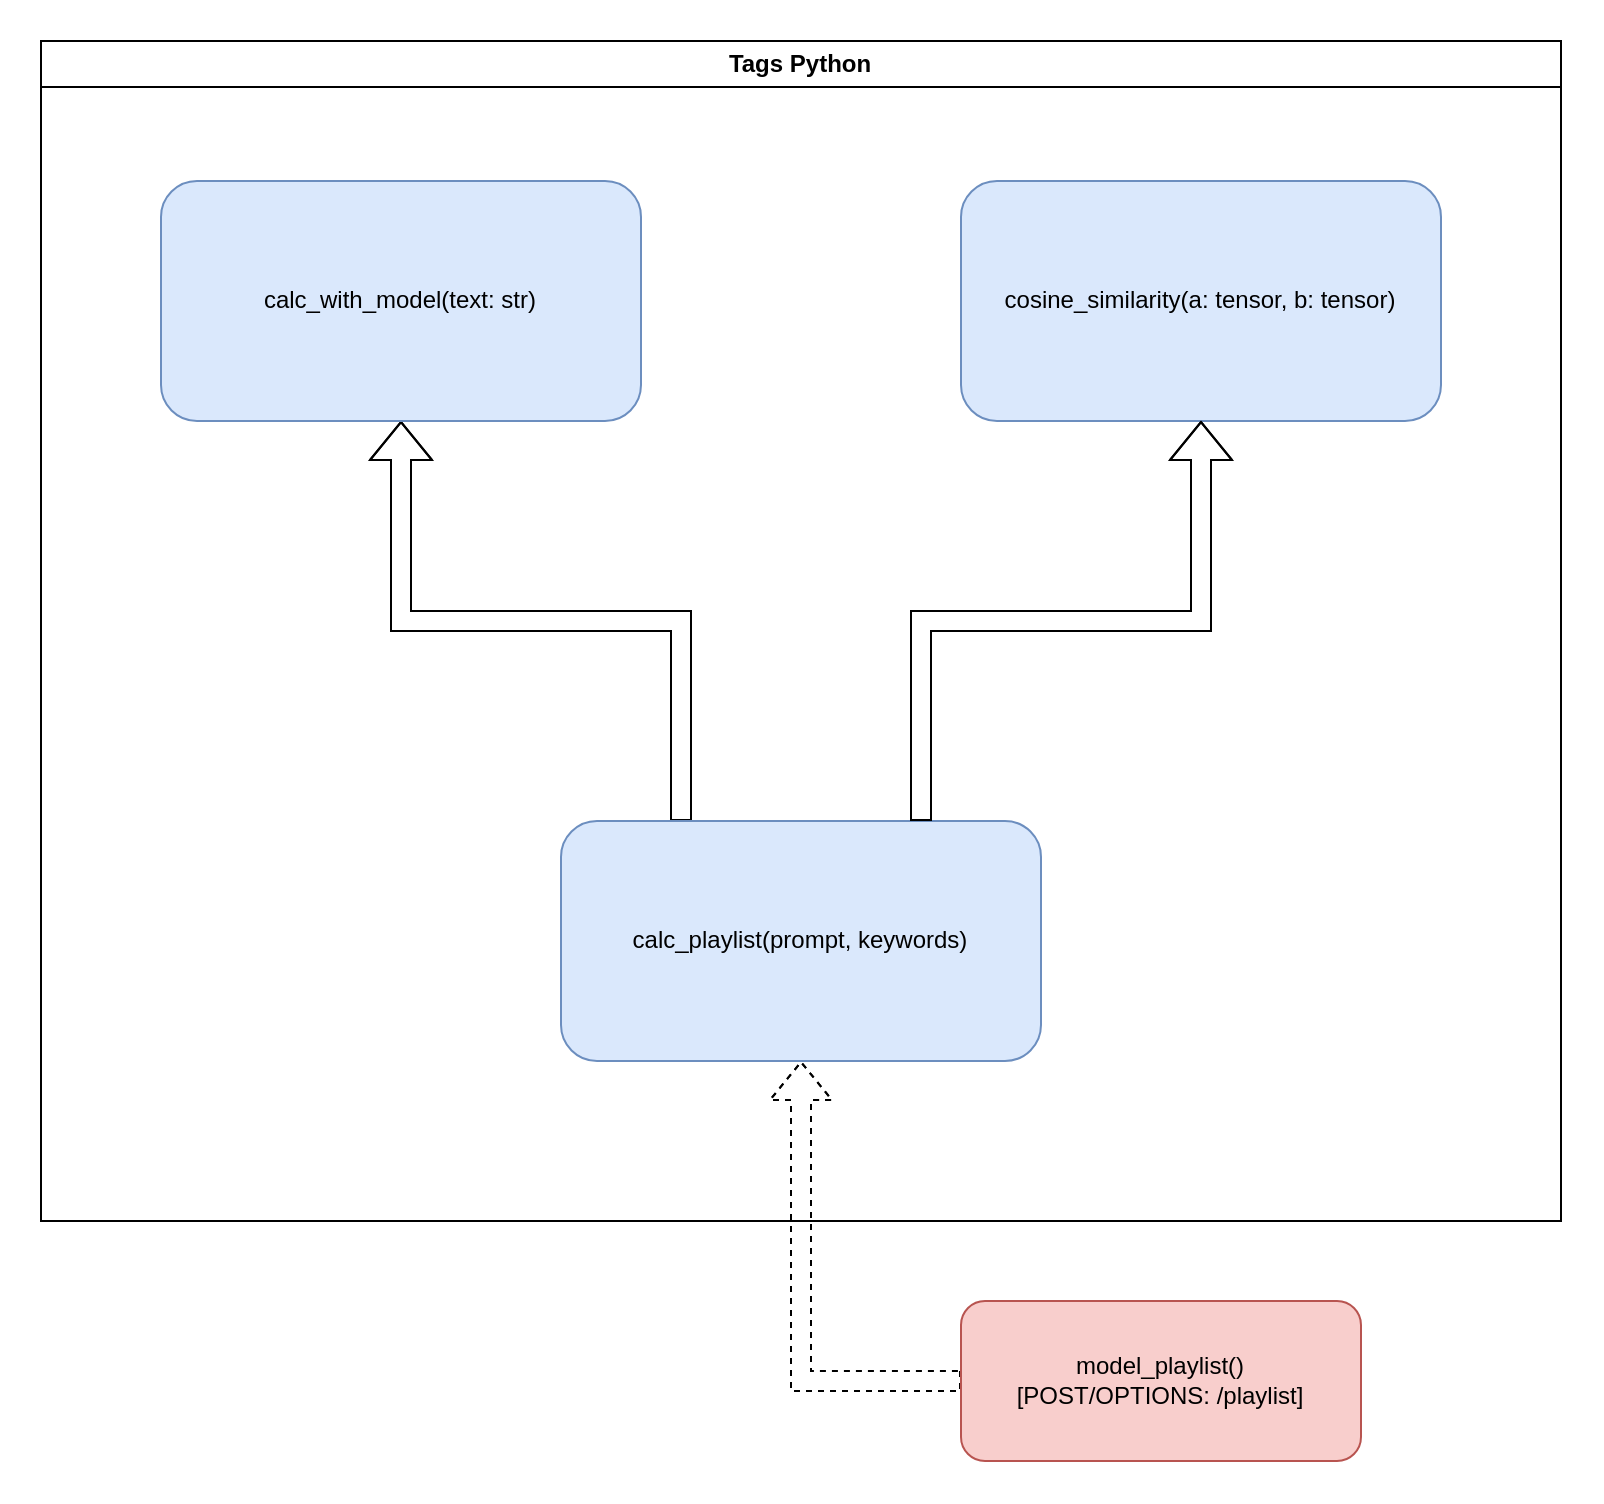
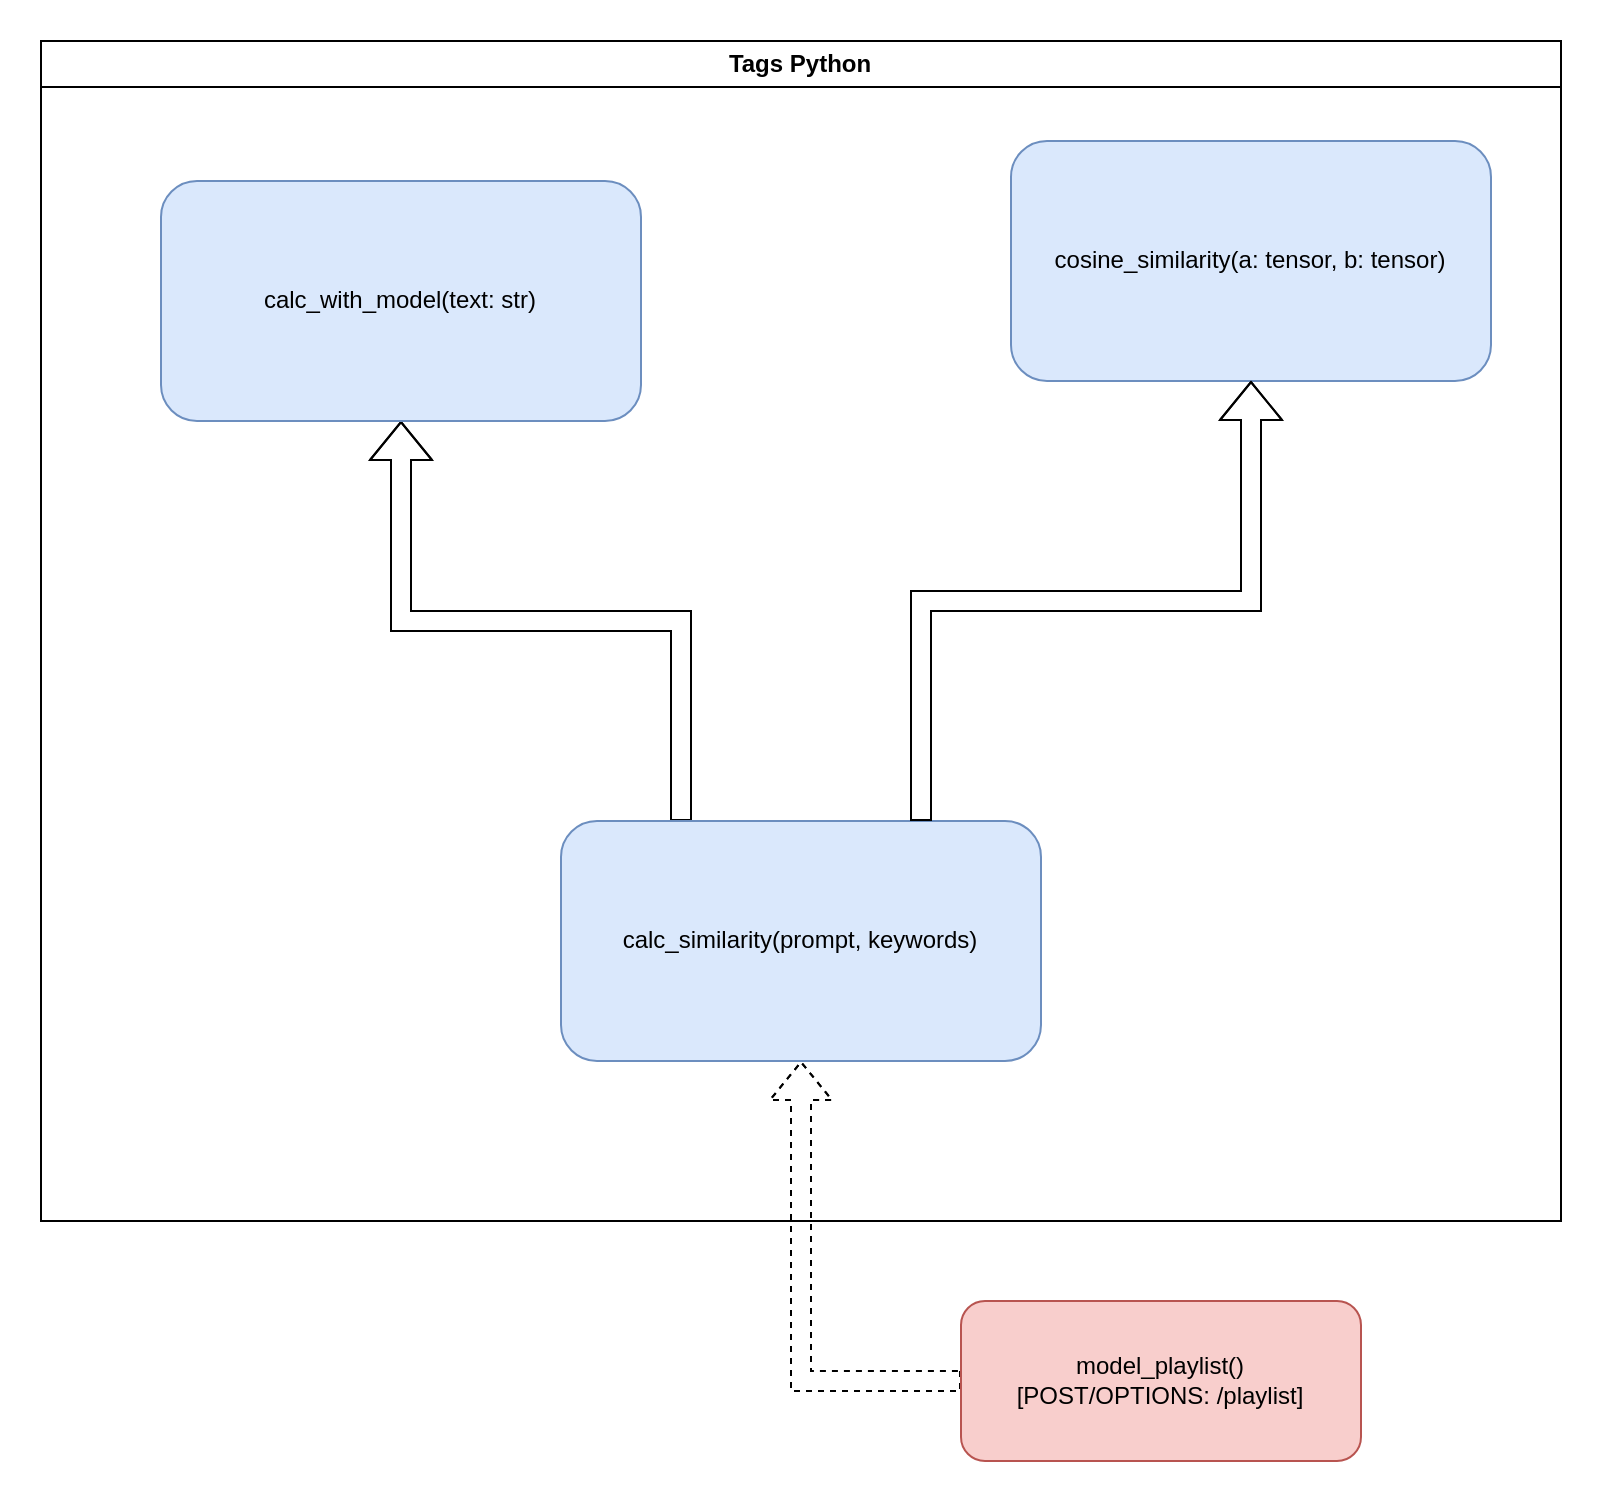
(1201, 301) -> (1251, 261)
(801, 941) -> (801, 941)
